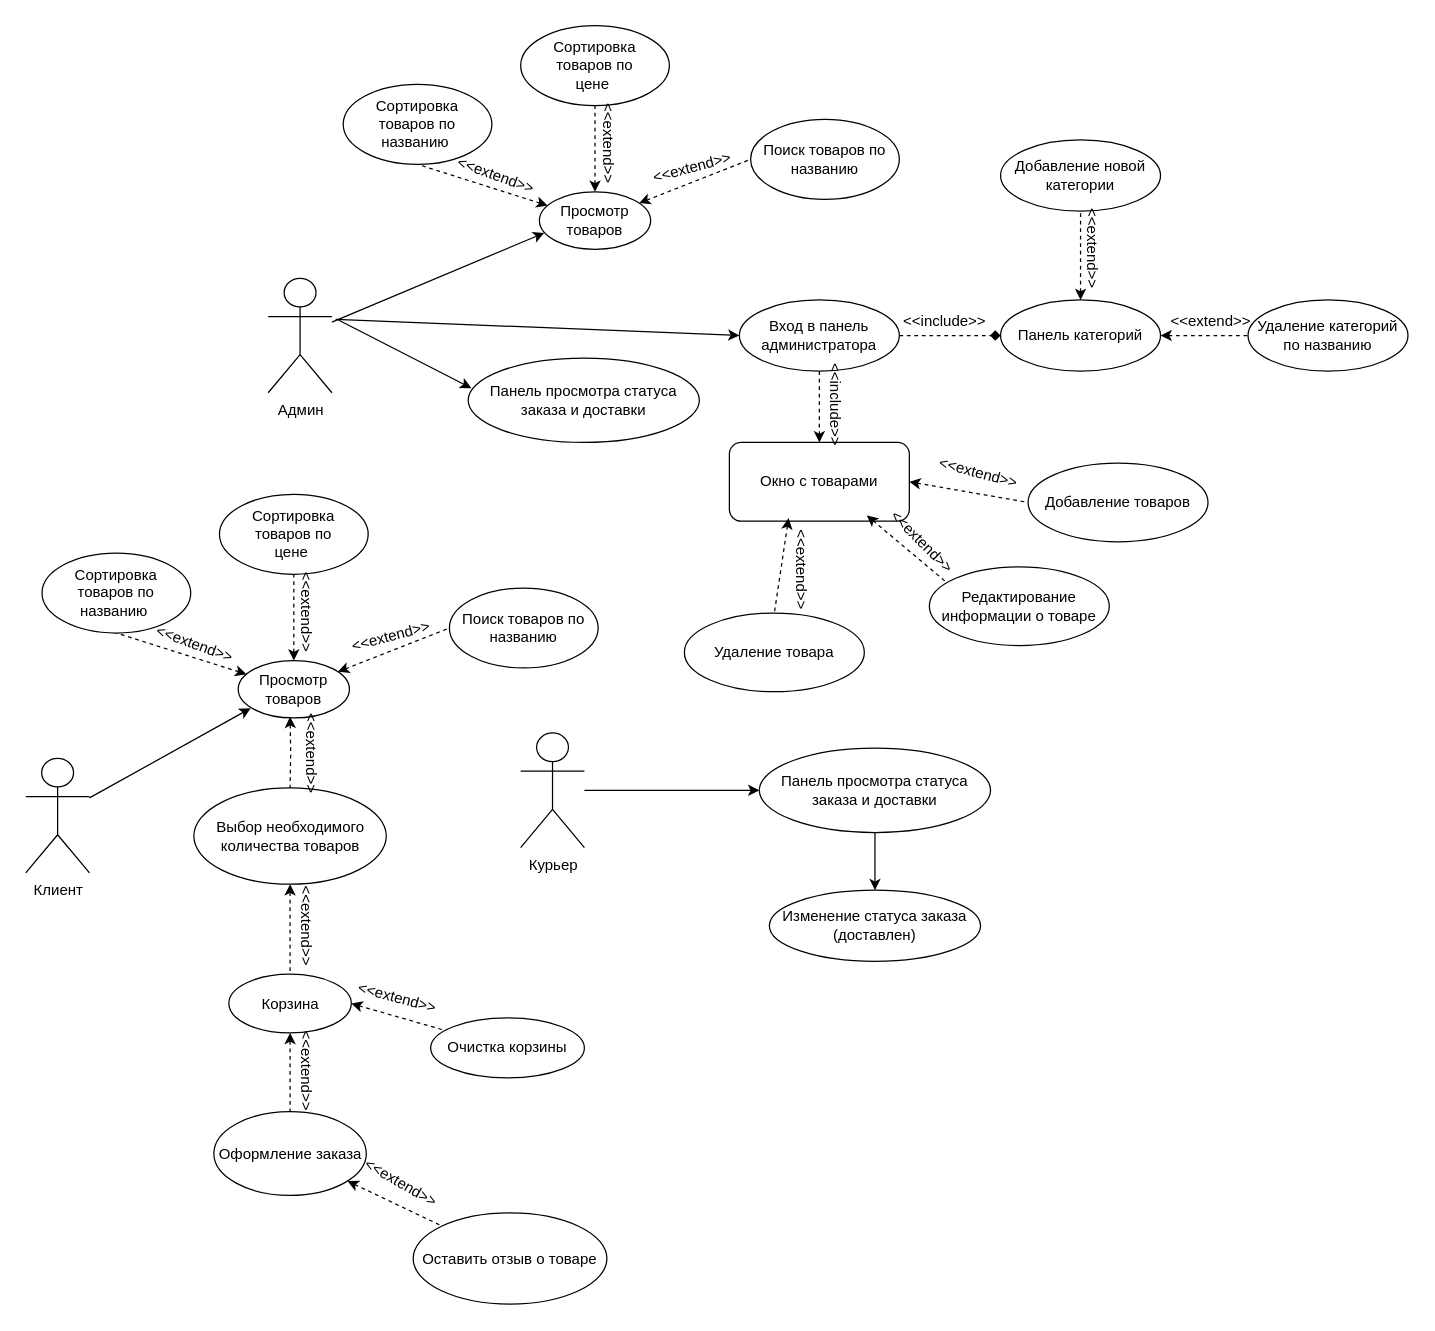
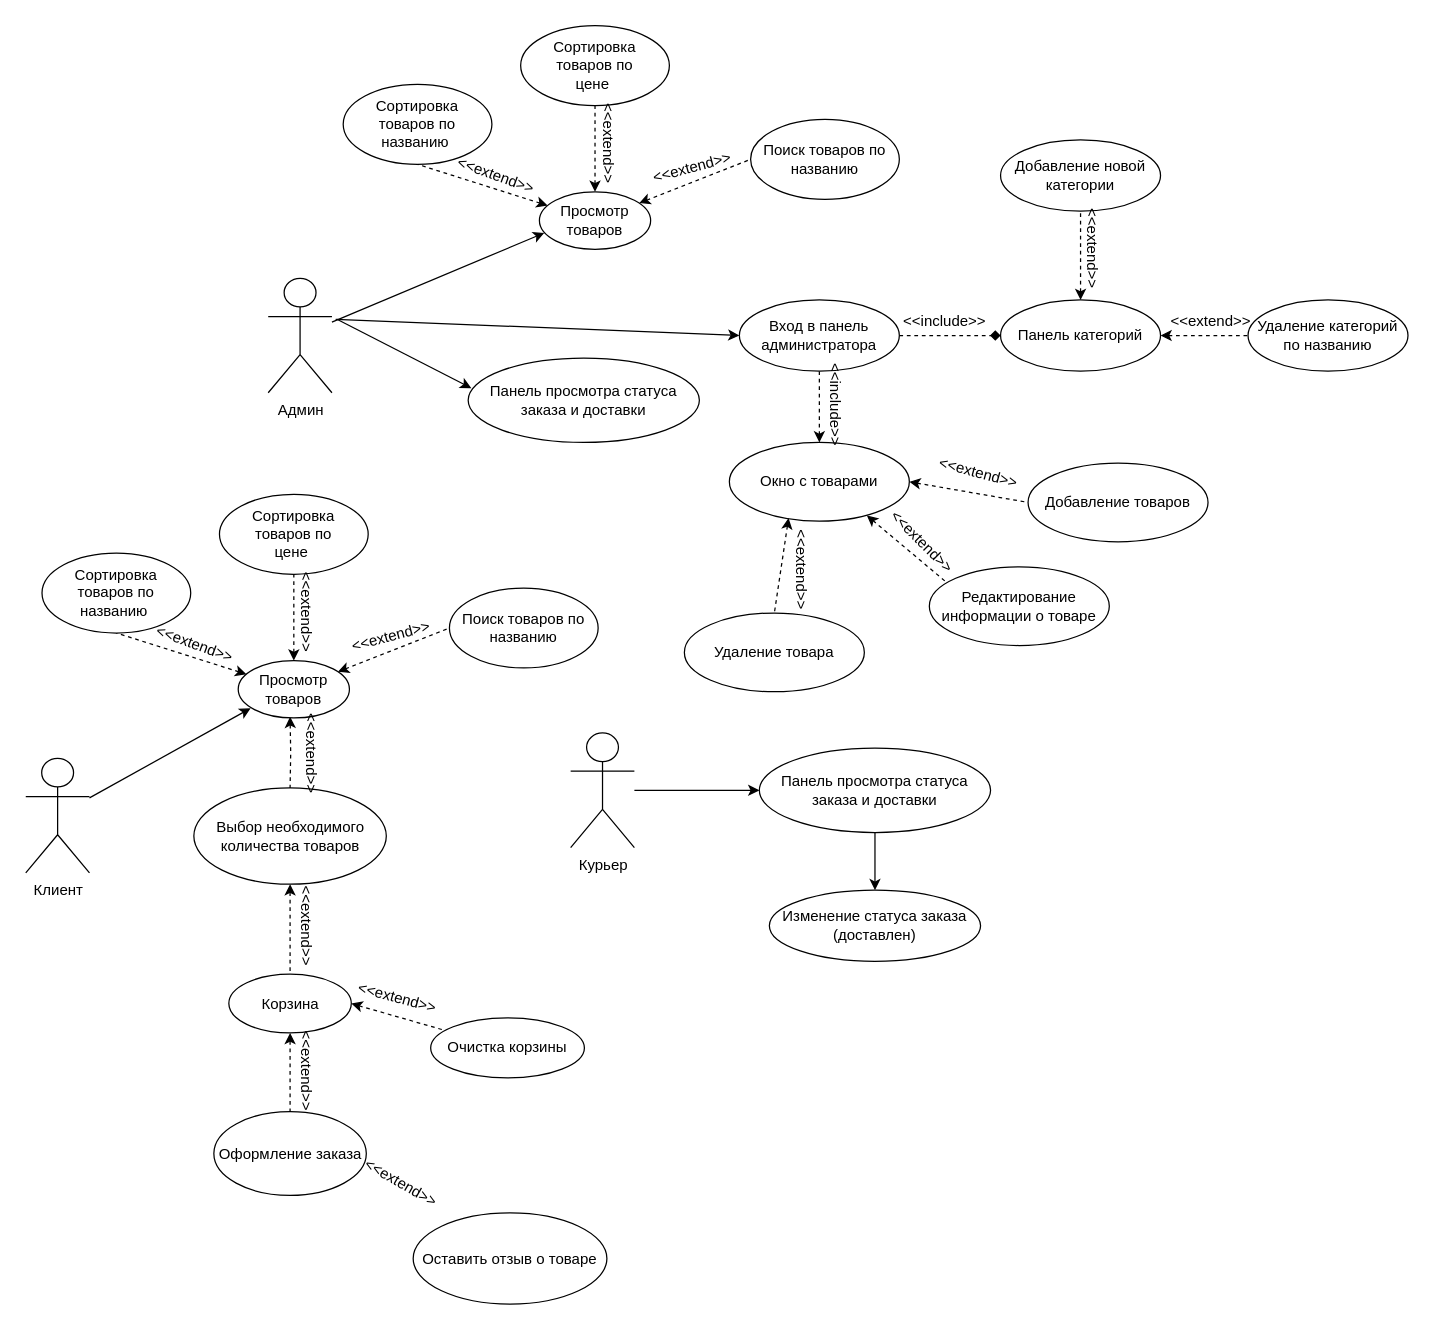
(819, 482) -> (819, 482)
(553, 790) -> (603, 790)
(397, 1205) -> none
